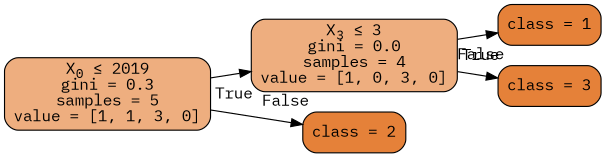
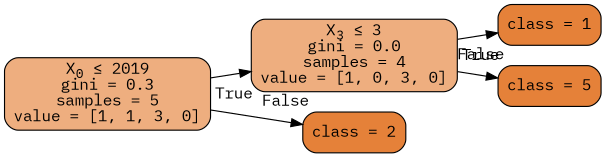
(550, 86) -> (550, 86)
